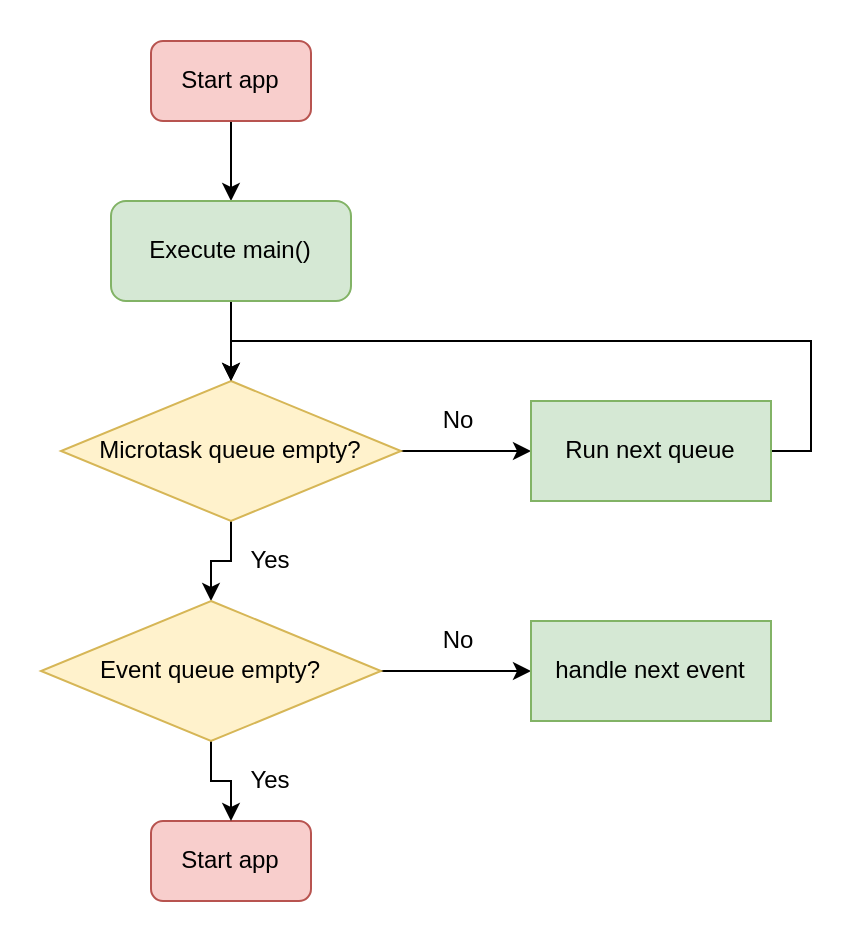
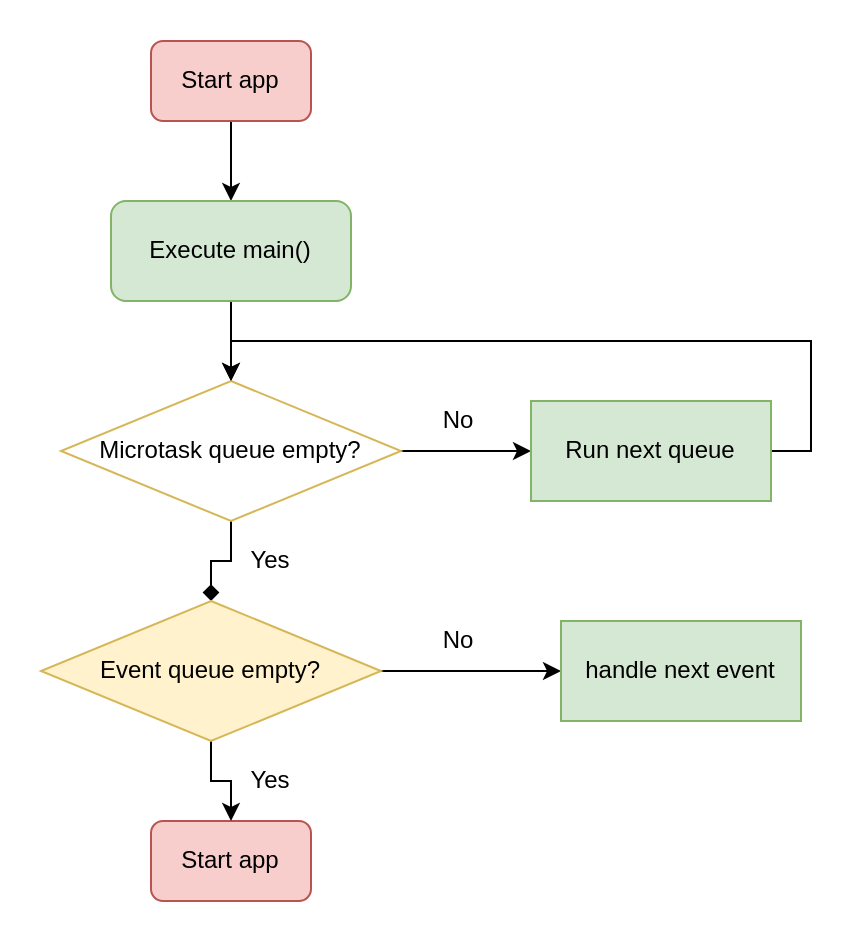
(231, 451) -> (231, 451)
(211, 586) -> (211, 585)
(651, 671) -> (681, 671)
